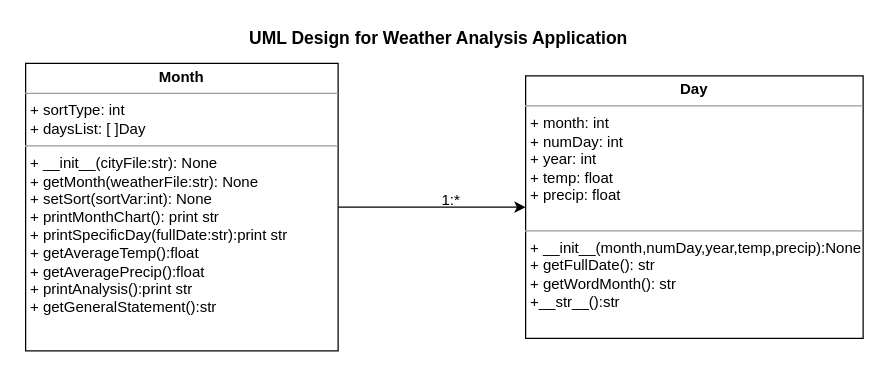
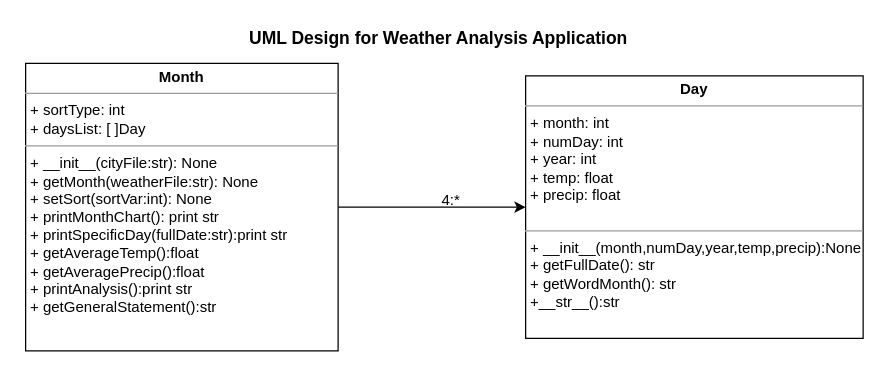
(451, 201) -> (451, 201)
